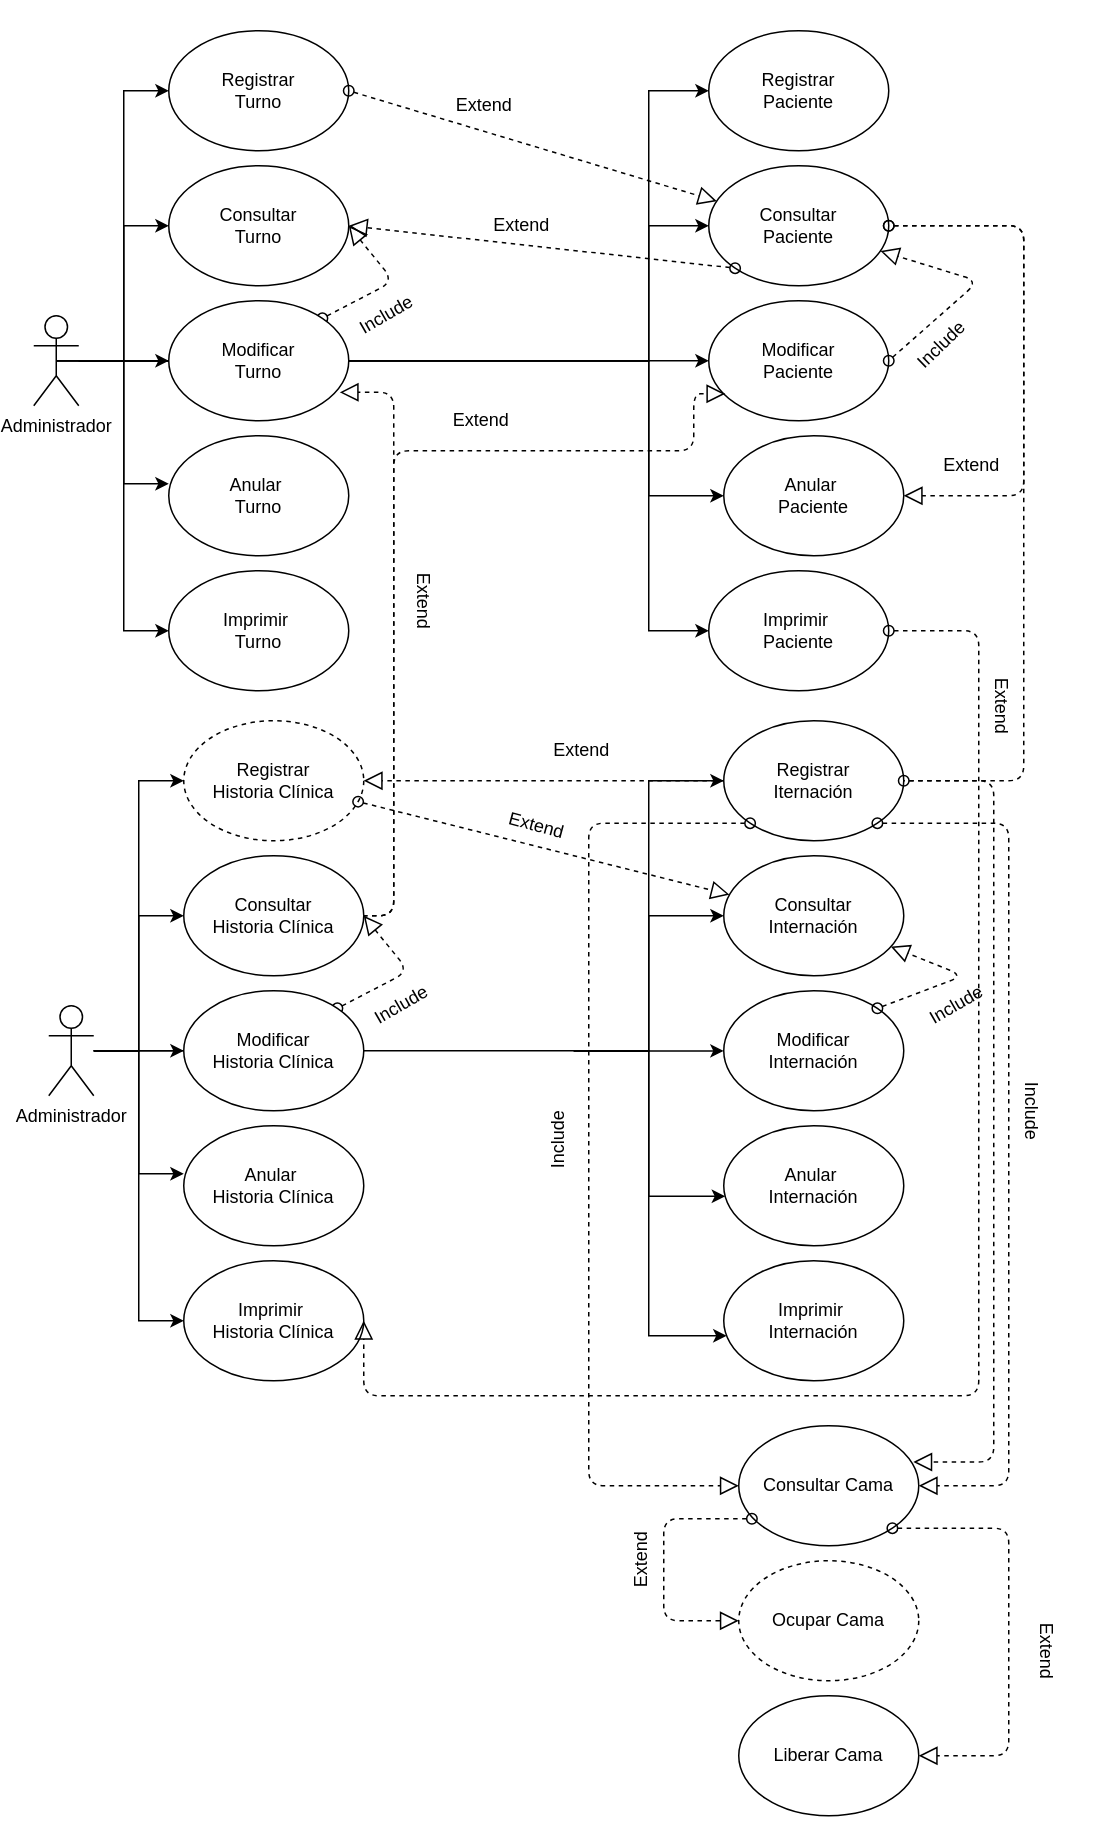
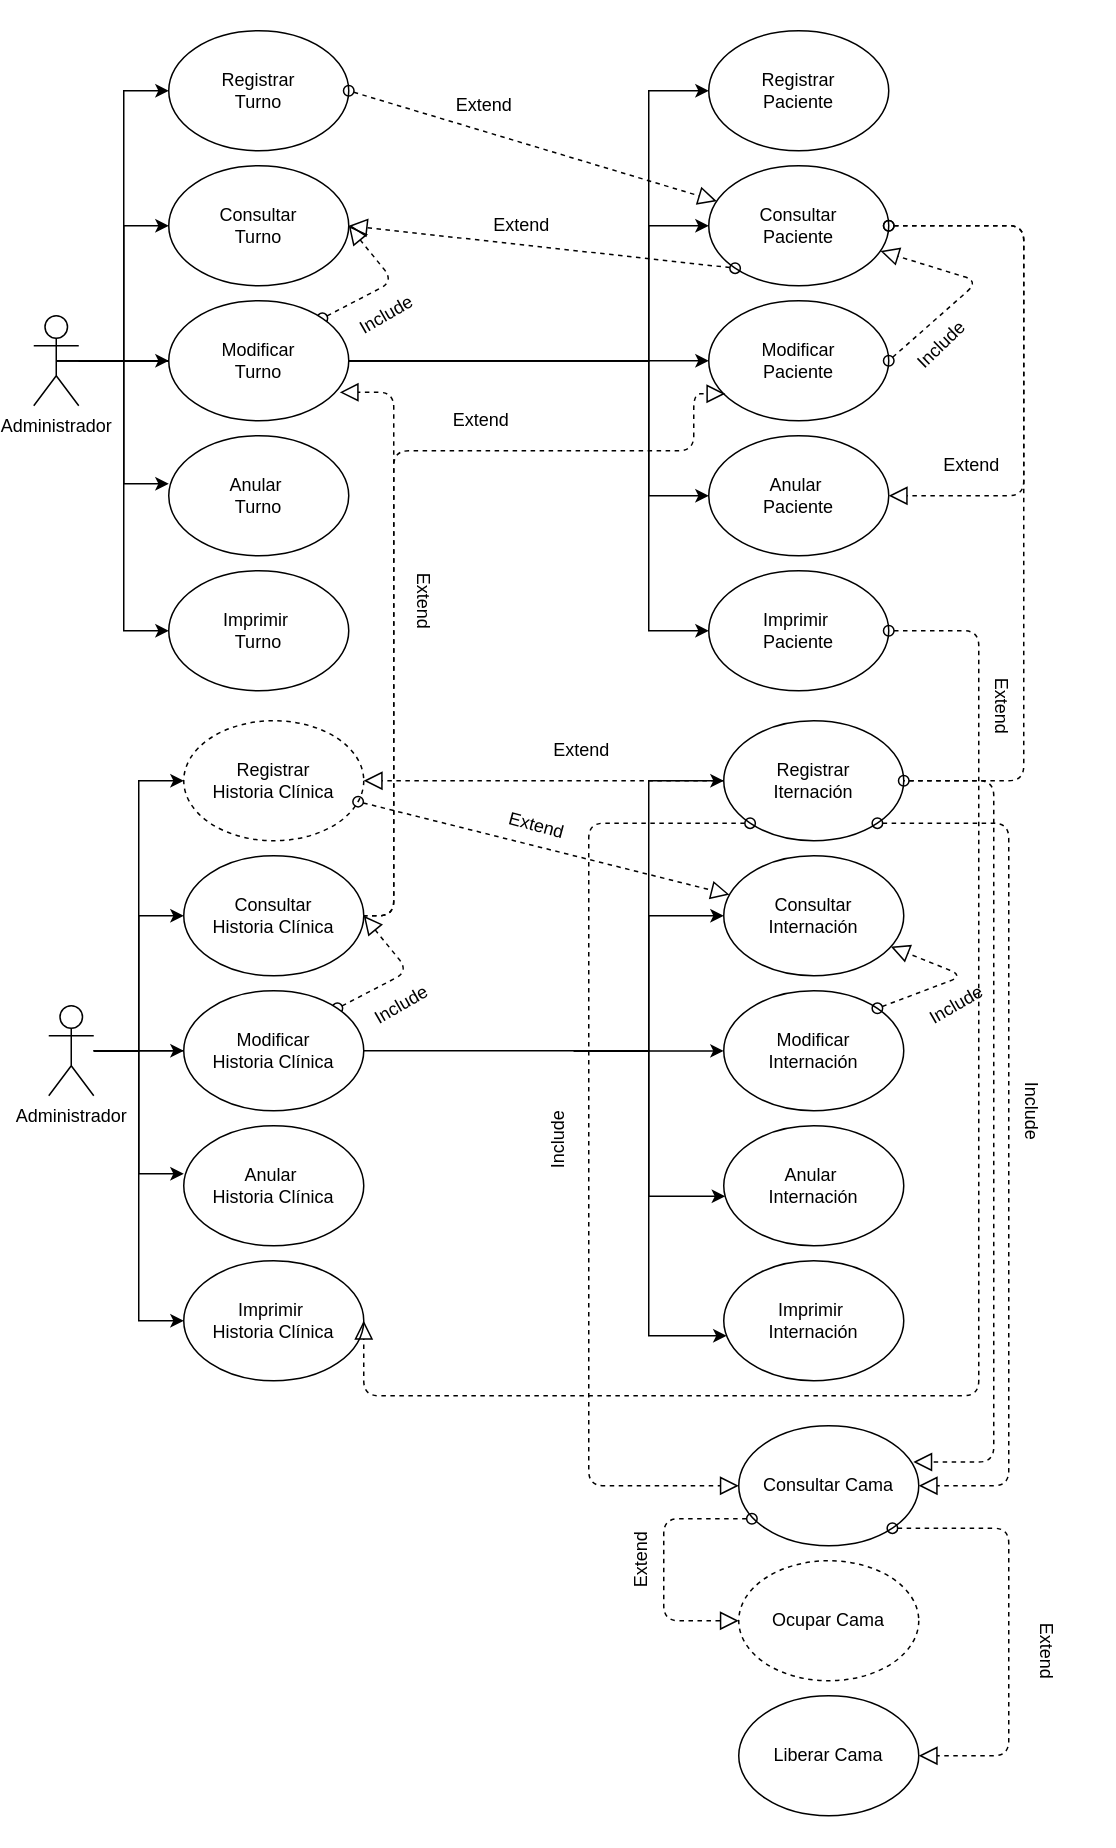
(814, 496) -> (799, 496)
